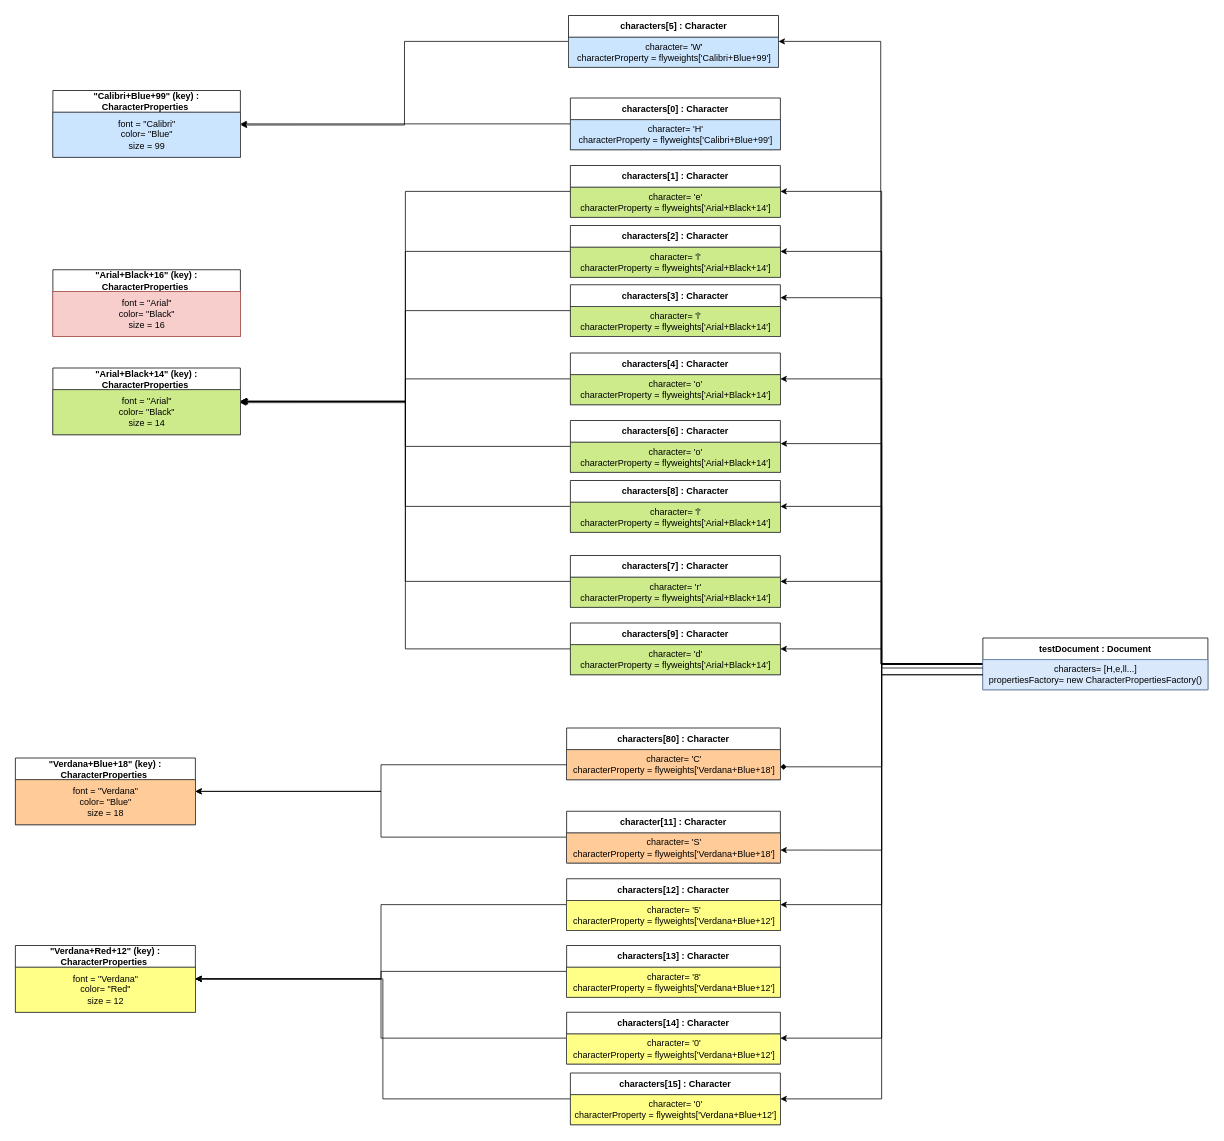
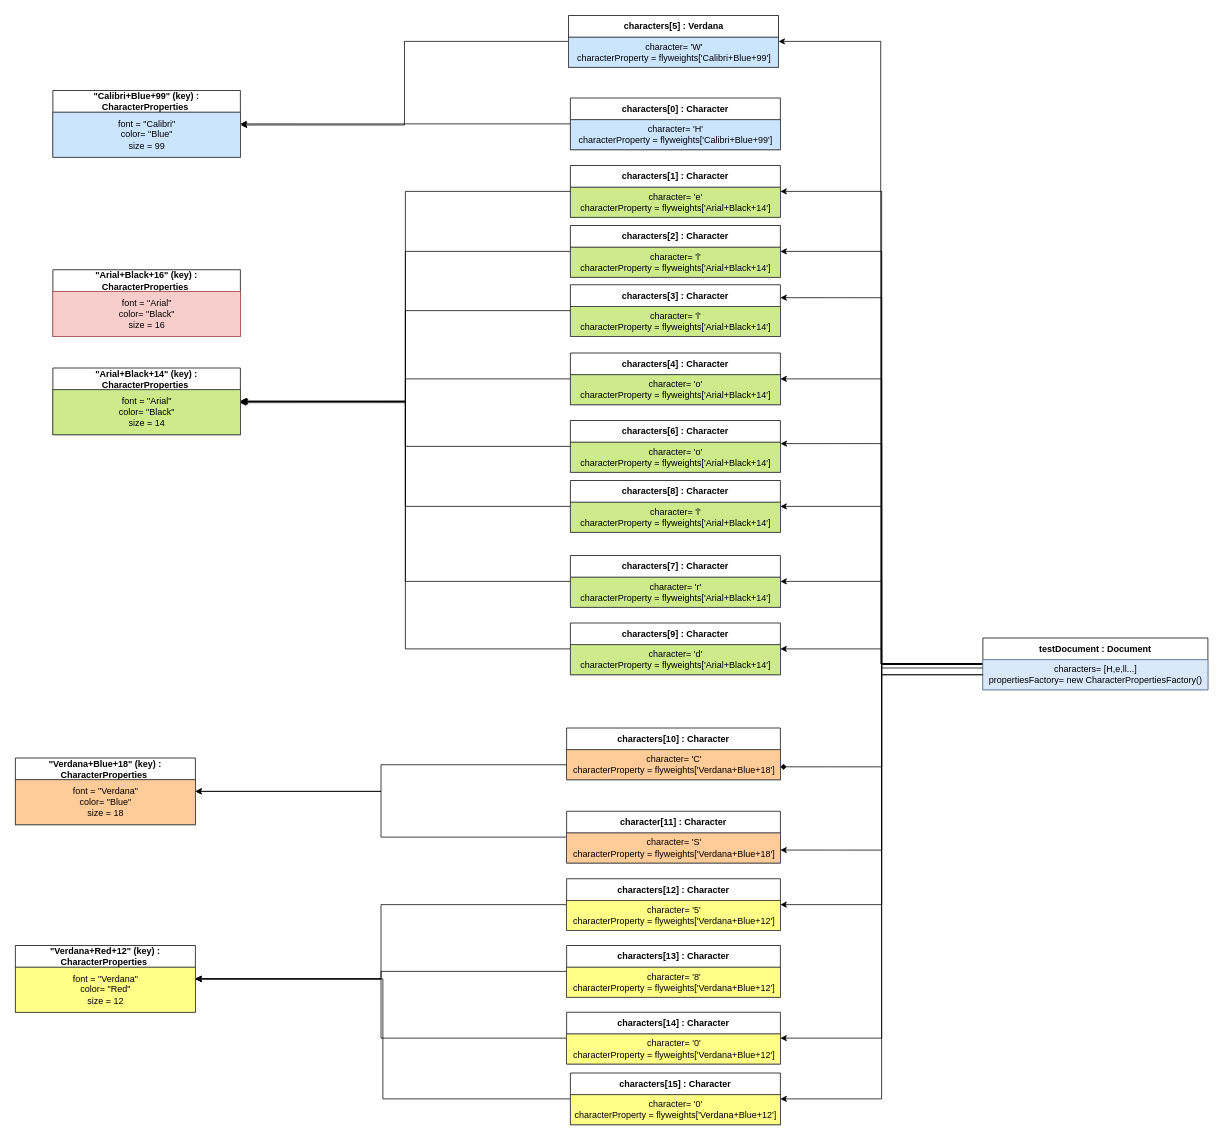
(674, 27) -> (674, 27)
(674, 739) -> (674, 739)
